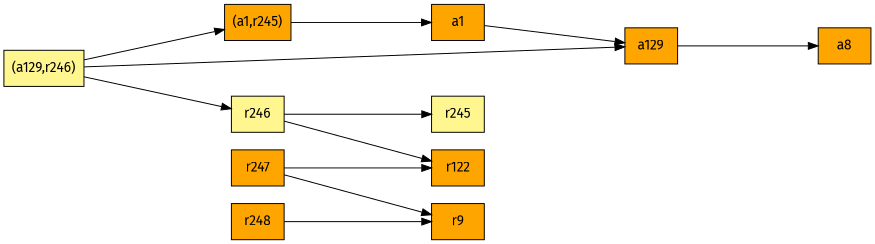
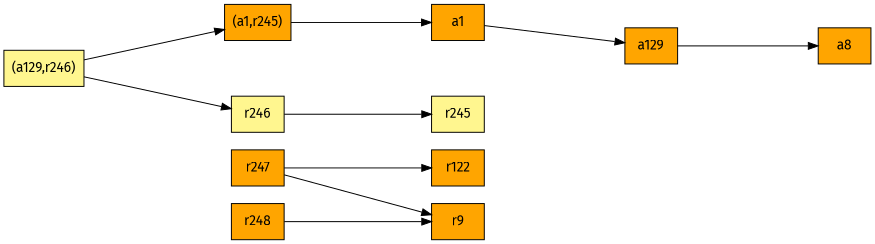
(350, 57) -> none
(353, 140) -> none
